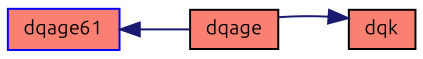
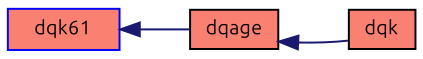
(304, 16) -> (323, 42)
(64, 29) -> (64, 29)
